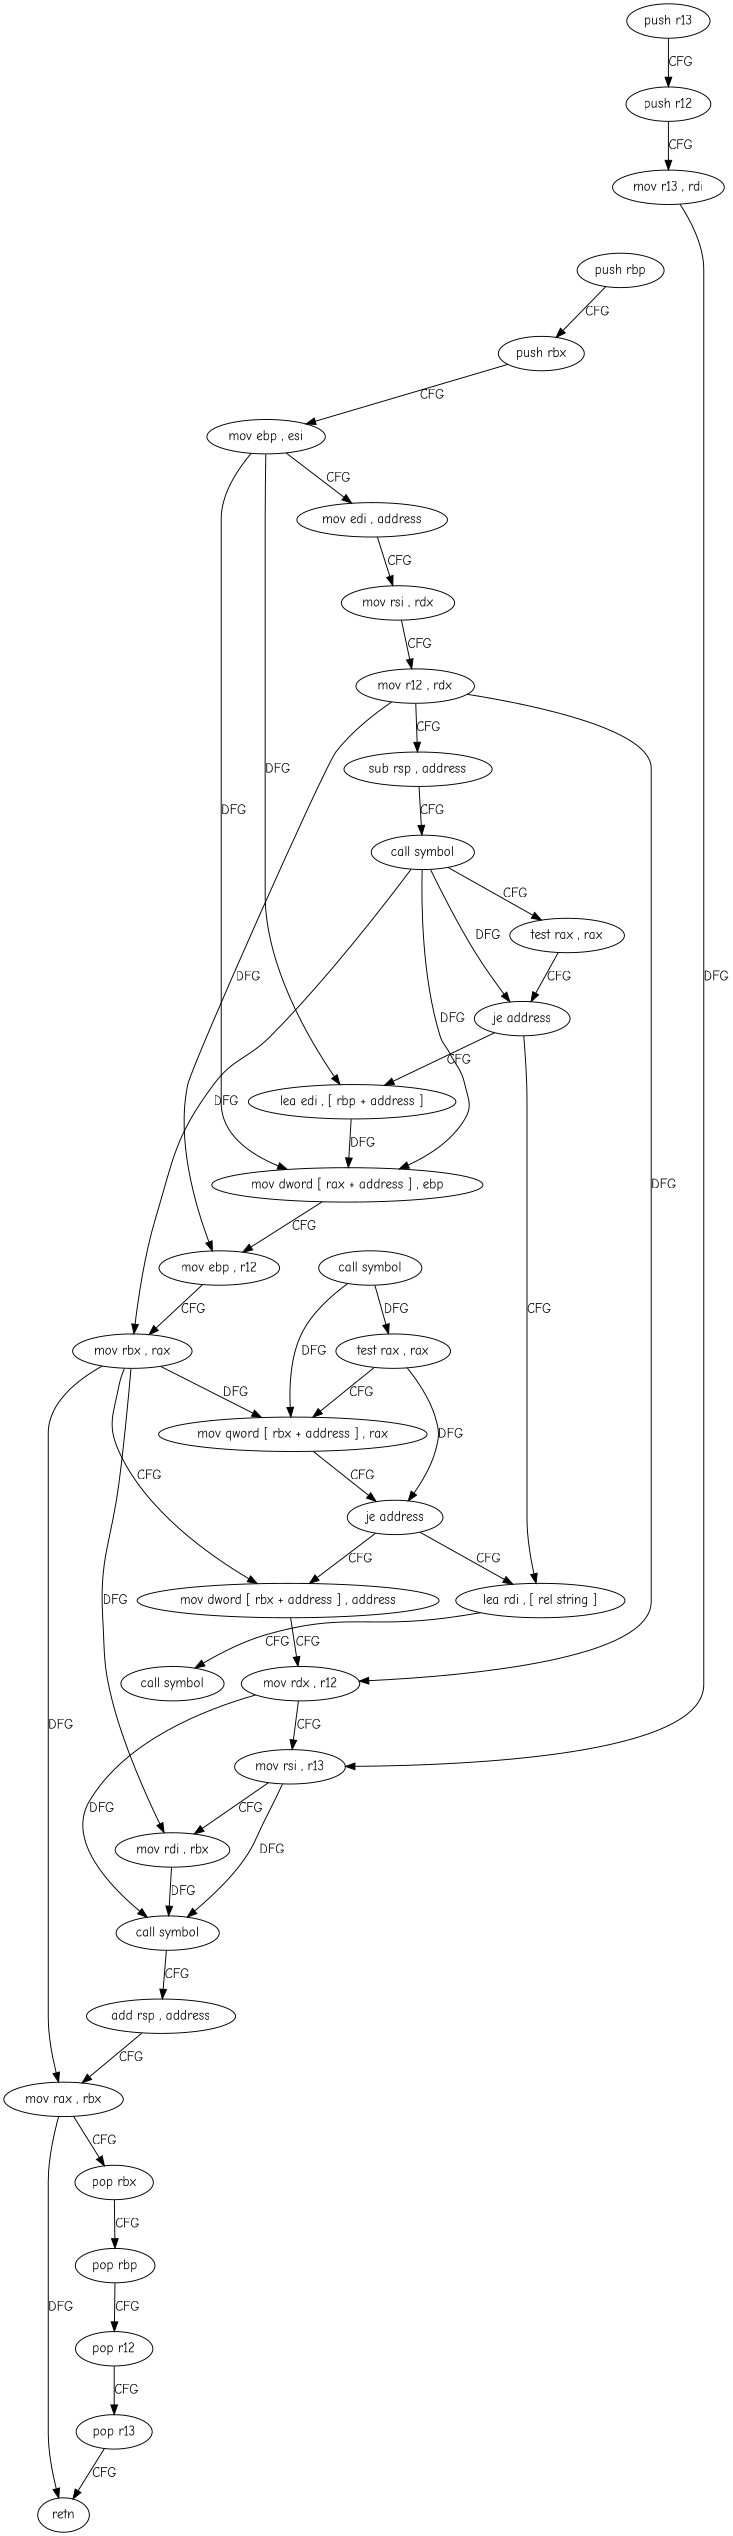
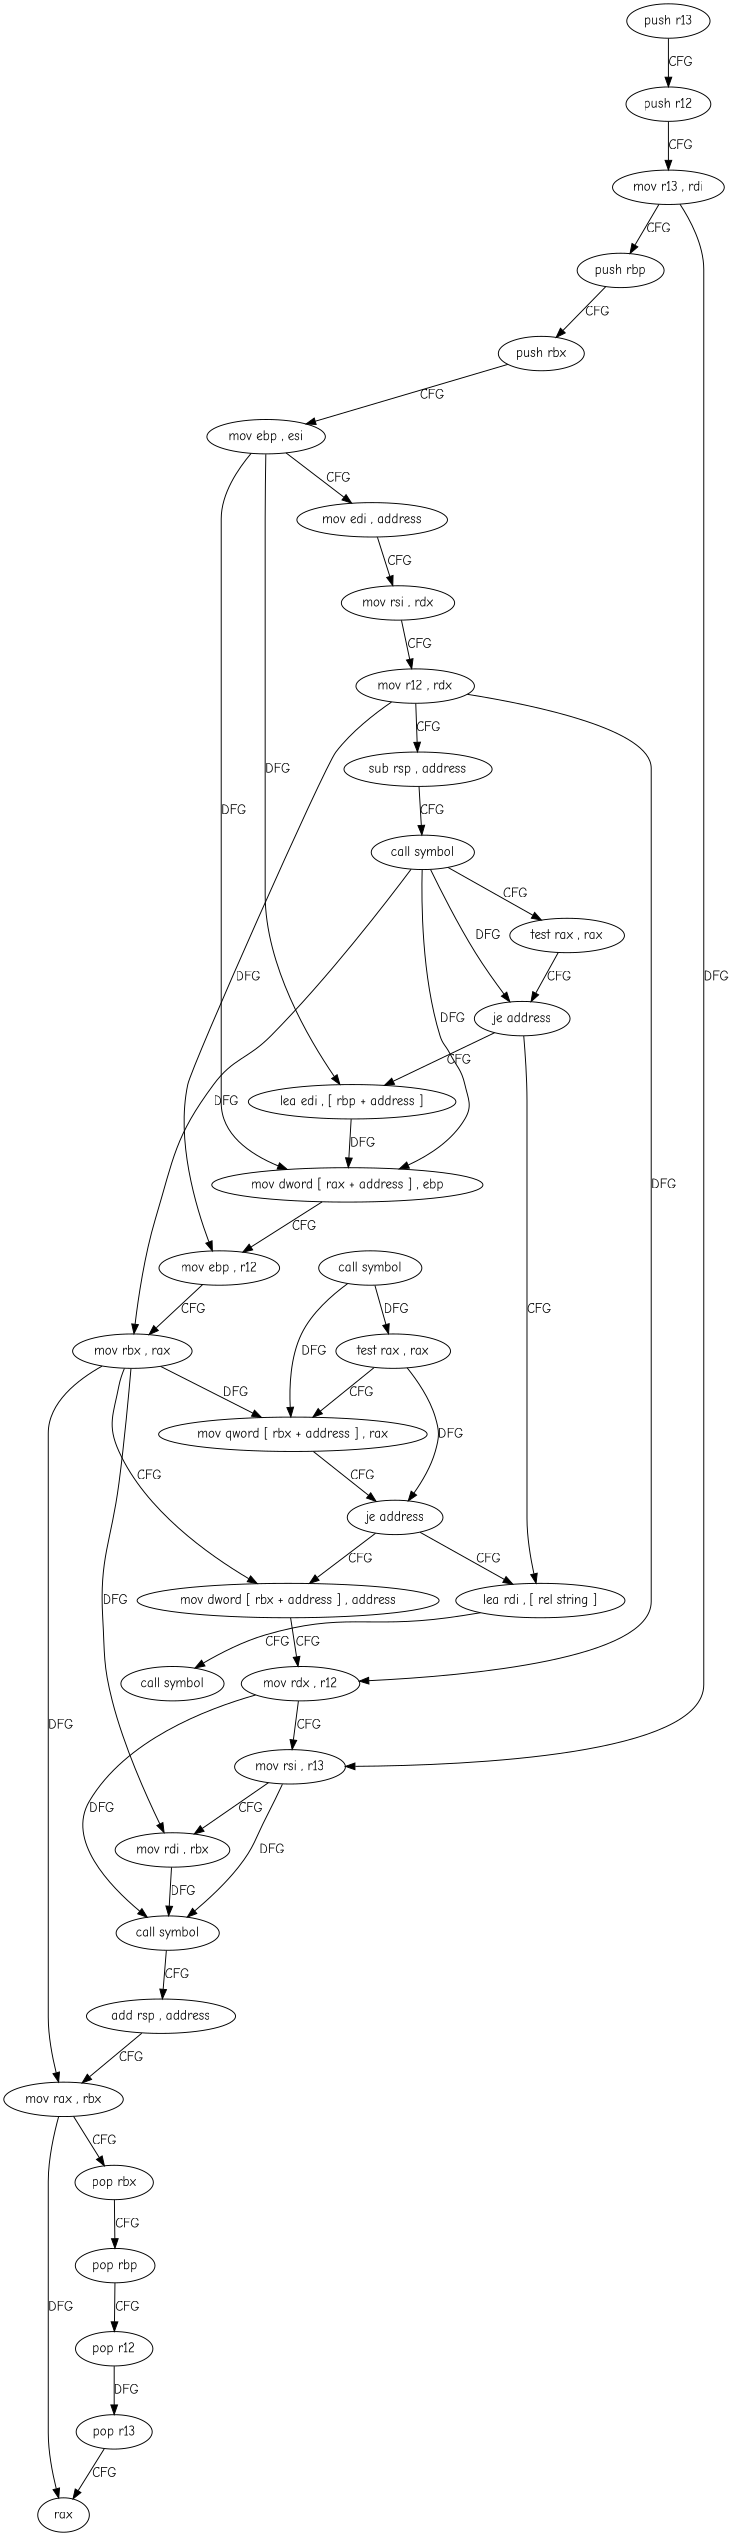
none -> (647, 225)
(127, 2390) -> (127, 2390)
(64, 2515) -> (64, 2515)
